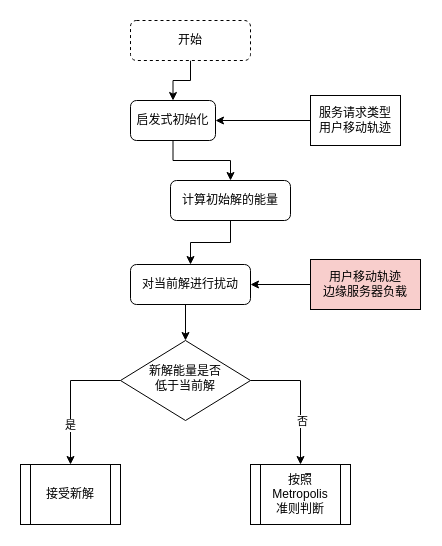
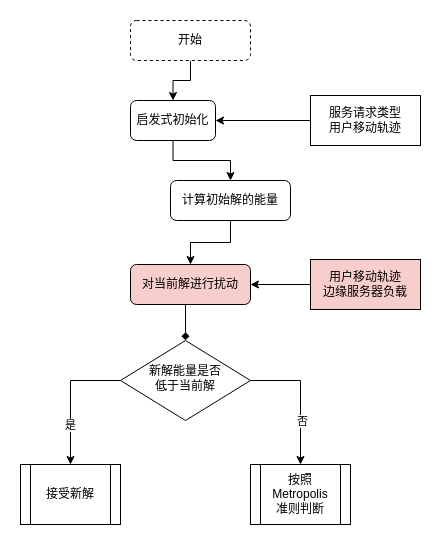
(356, 121) -> (366, 121)
(191, 285) -> (191, 285)
(186, 332) -> (186, 331)
